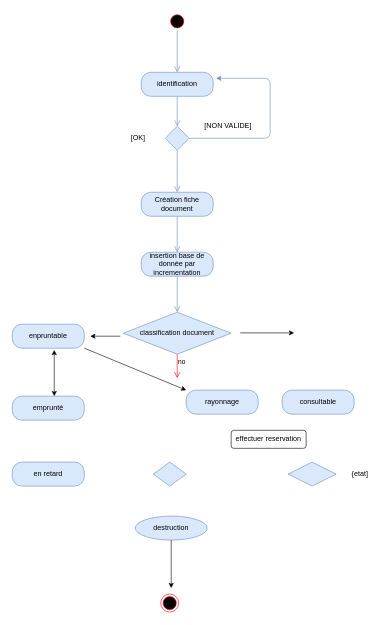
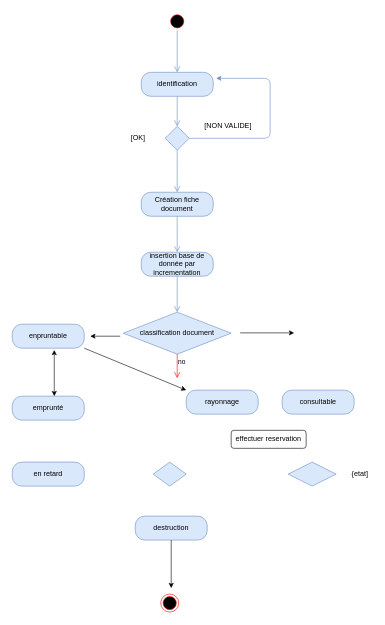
(171, 528) -> (171, 528)
